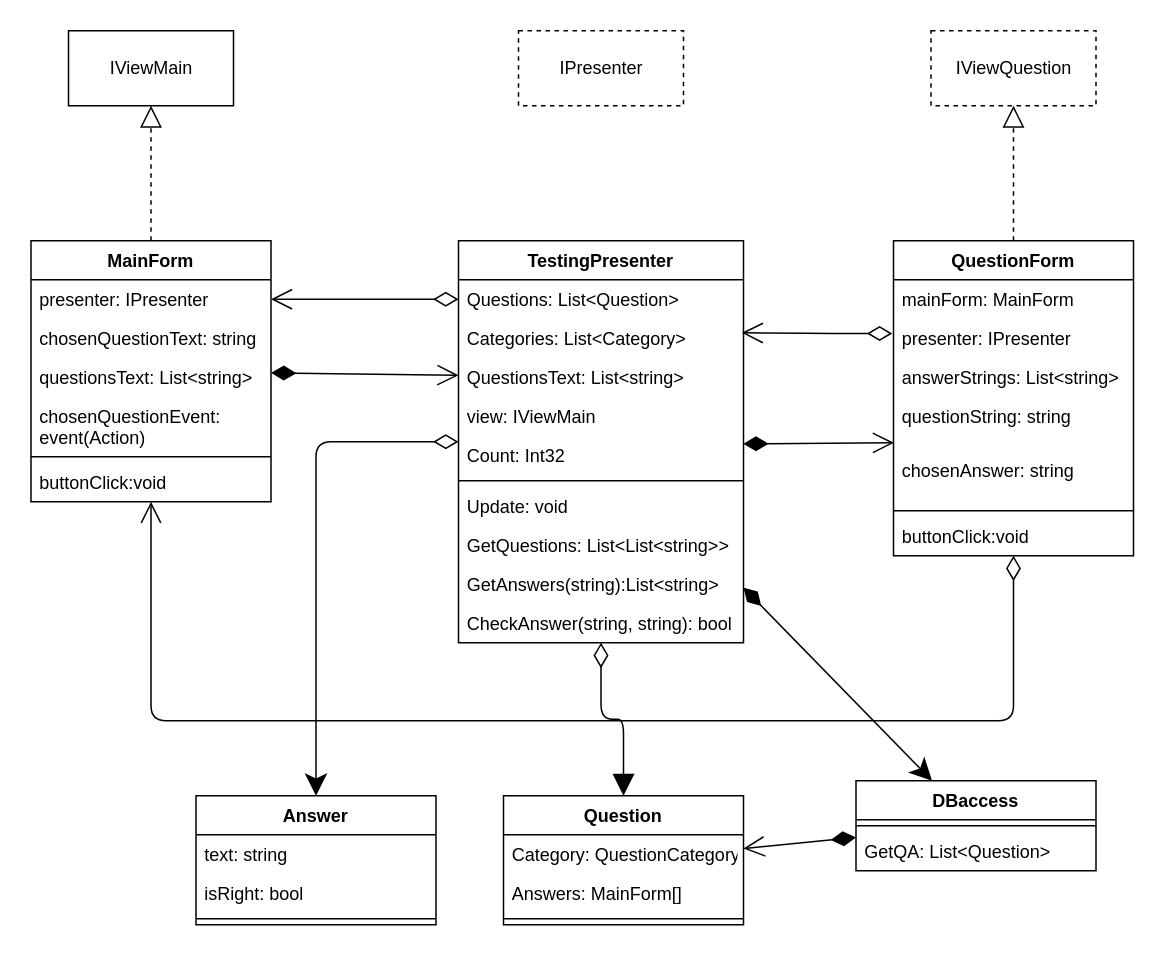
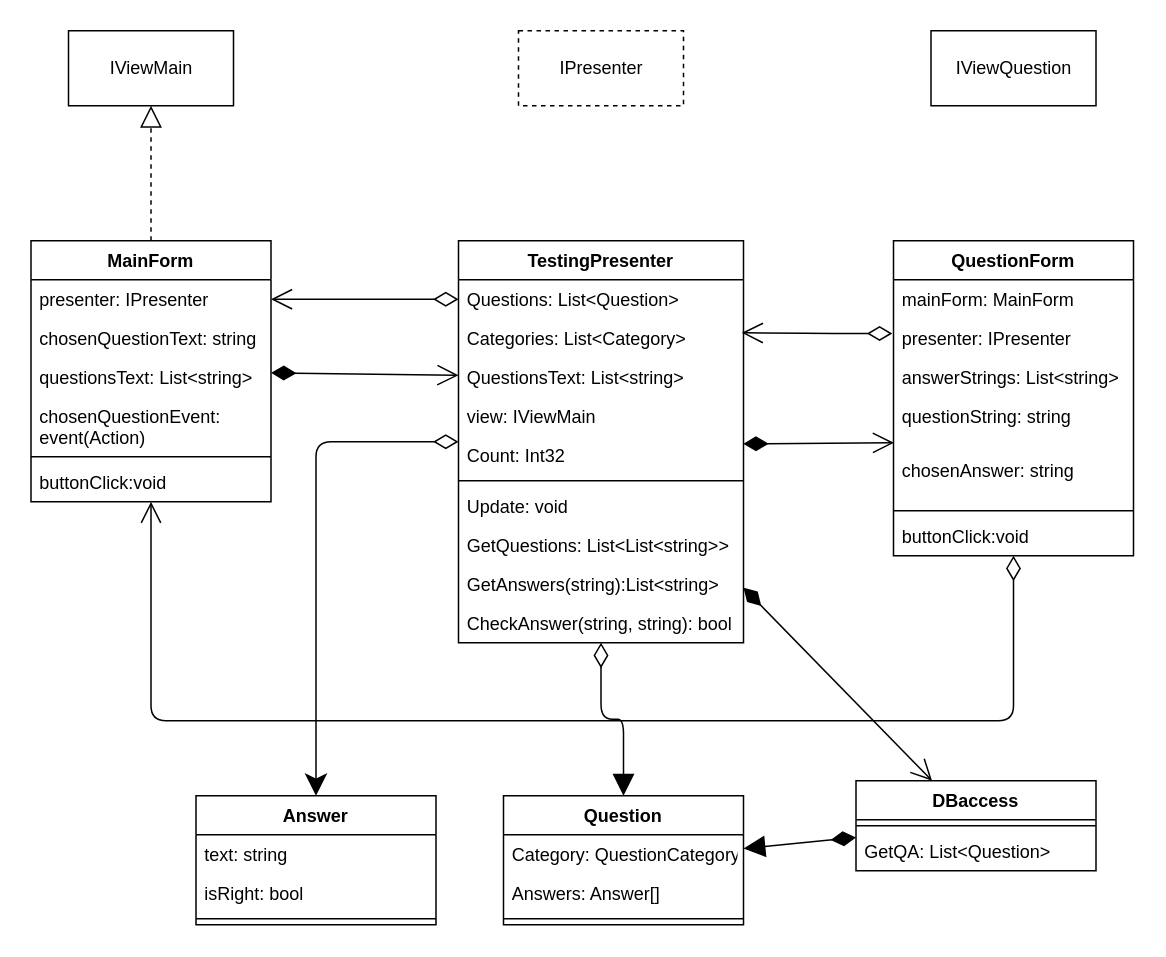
(1013, 68) -> (1013, 68)
(1013, 184) -> none
(919, 768) -> (923, 772)
(758, 847) -> (766, 846)
(600, 894) -> (593, 894)
